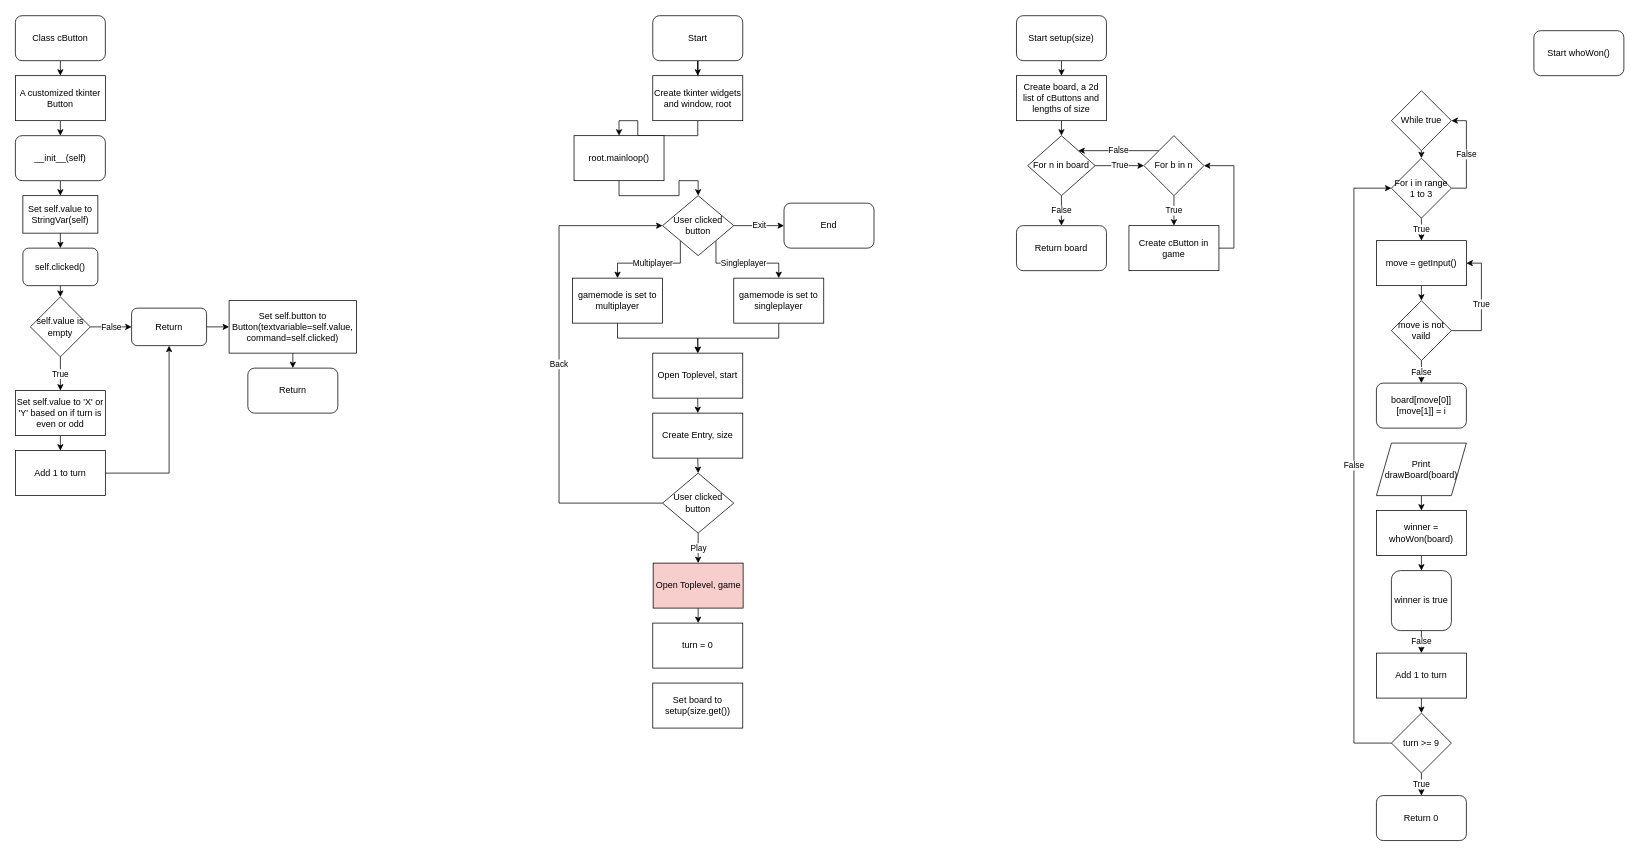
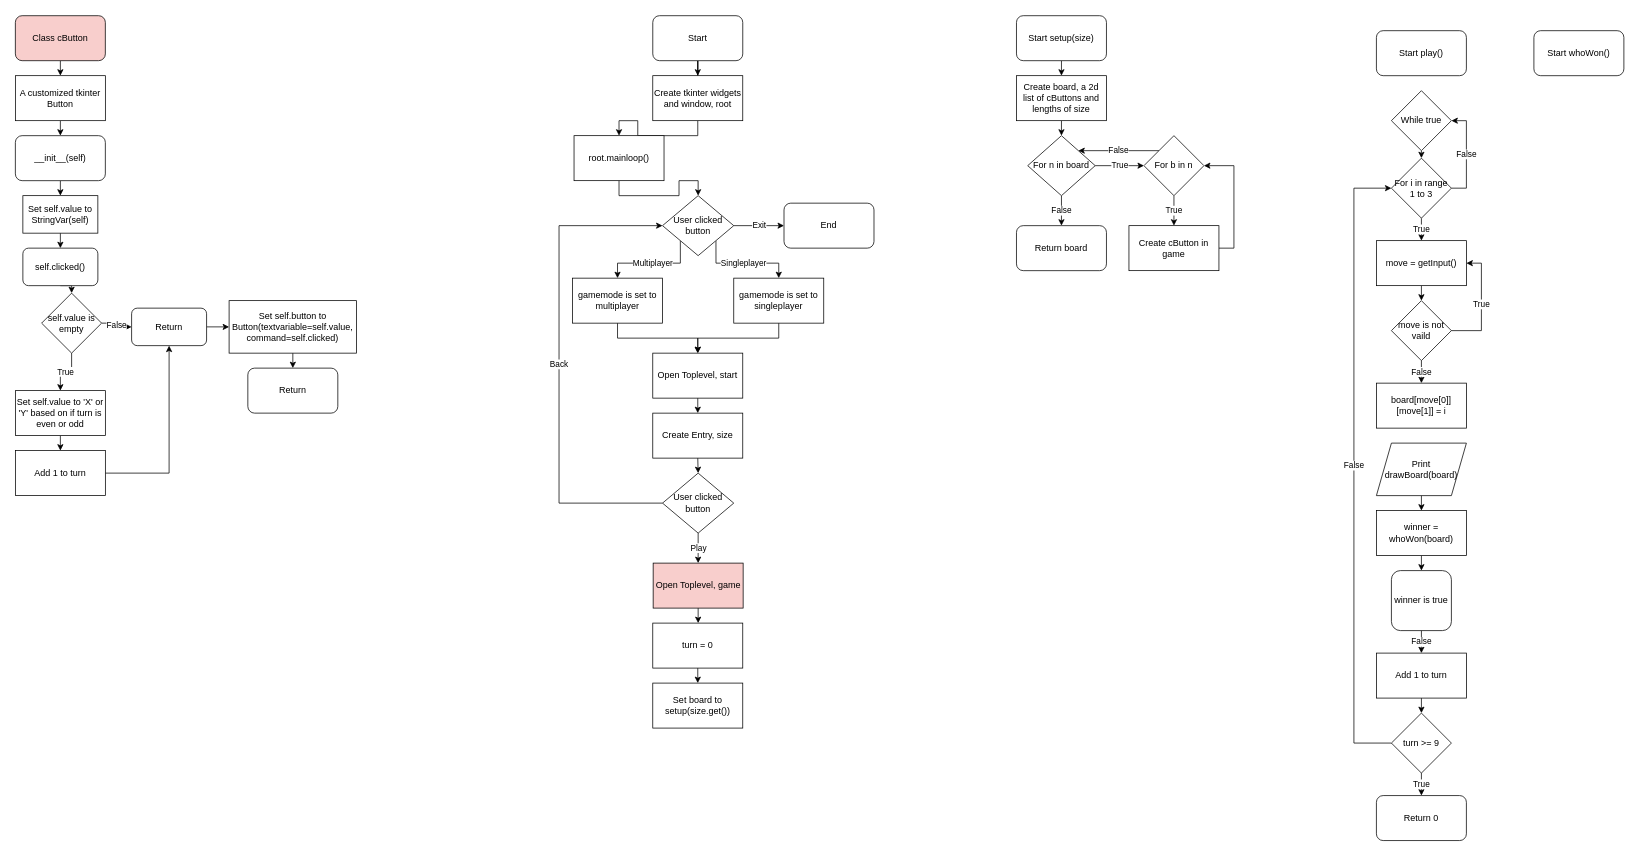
(60, 38) -> (60, 38)
none -> (1422, 53)
(60, 327) -> (72, 323)
(1422, 405) -> (1422, 405)
none -> (698, 673)
